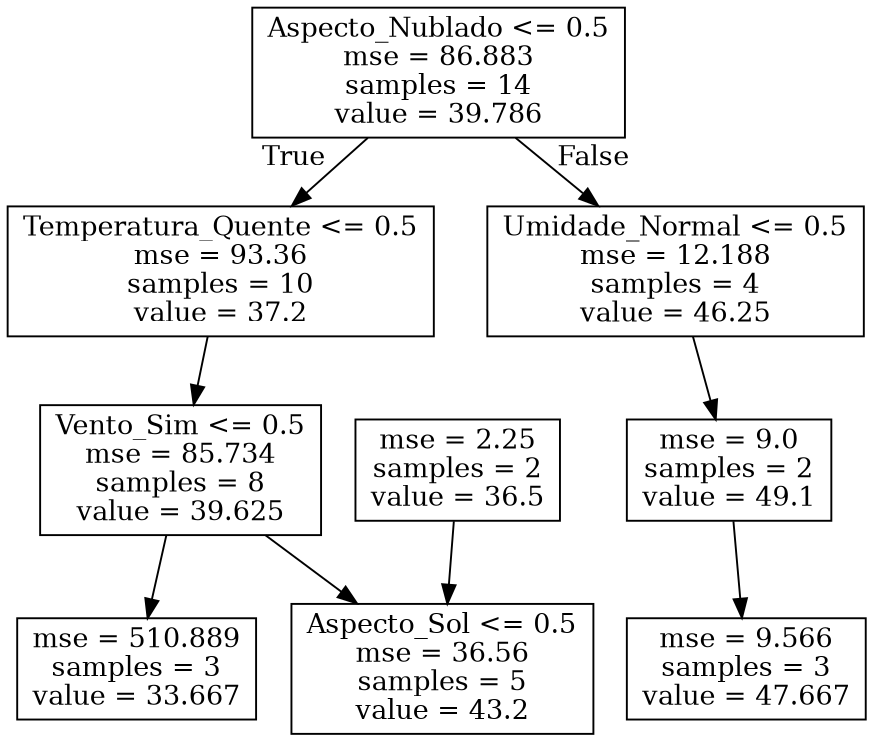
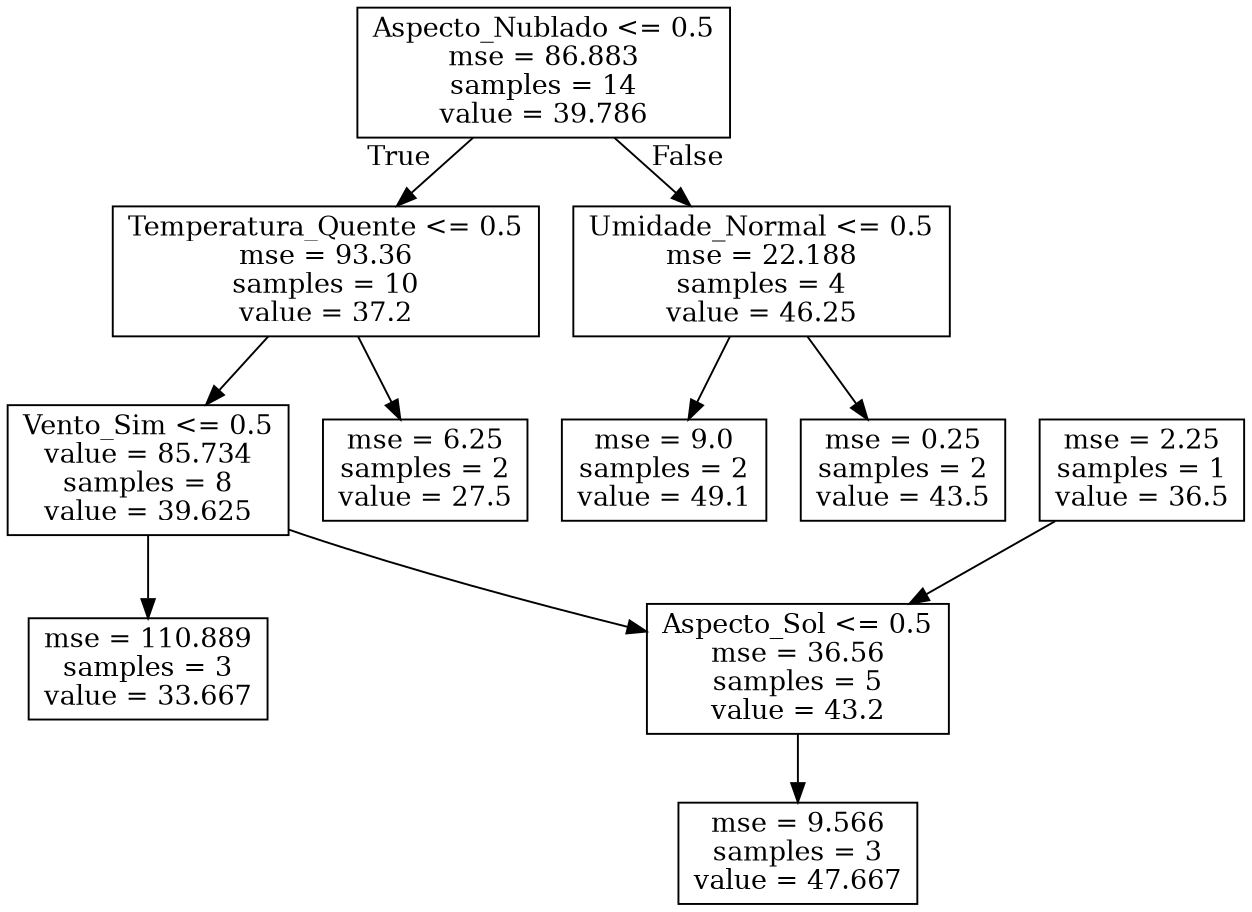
(676, 271) -> (762, 271)
(181, 470) -> (148, 470)
none -> (425, 470)
(458, 470) -> (1142, 470)
none -> (903, 470)
(737, 560) -> (798, 758)
(137, 669) -> (148, 669)
